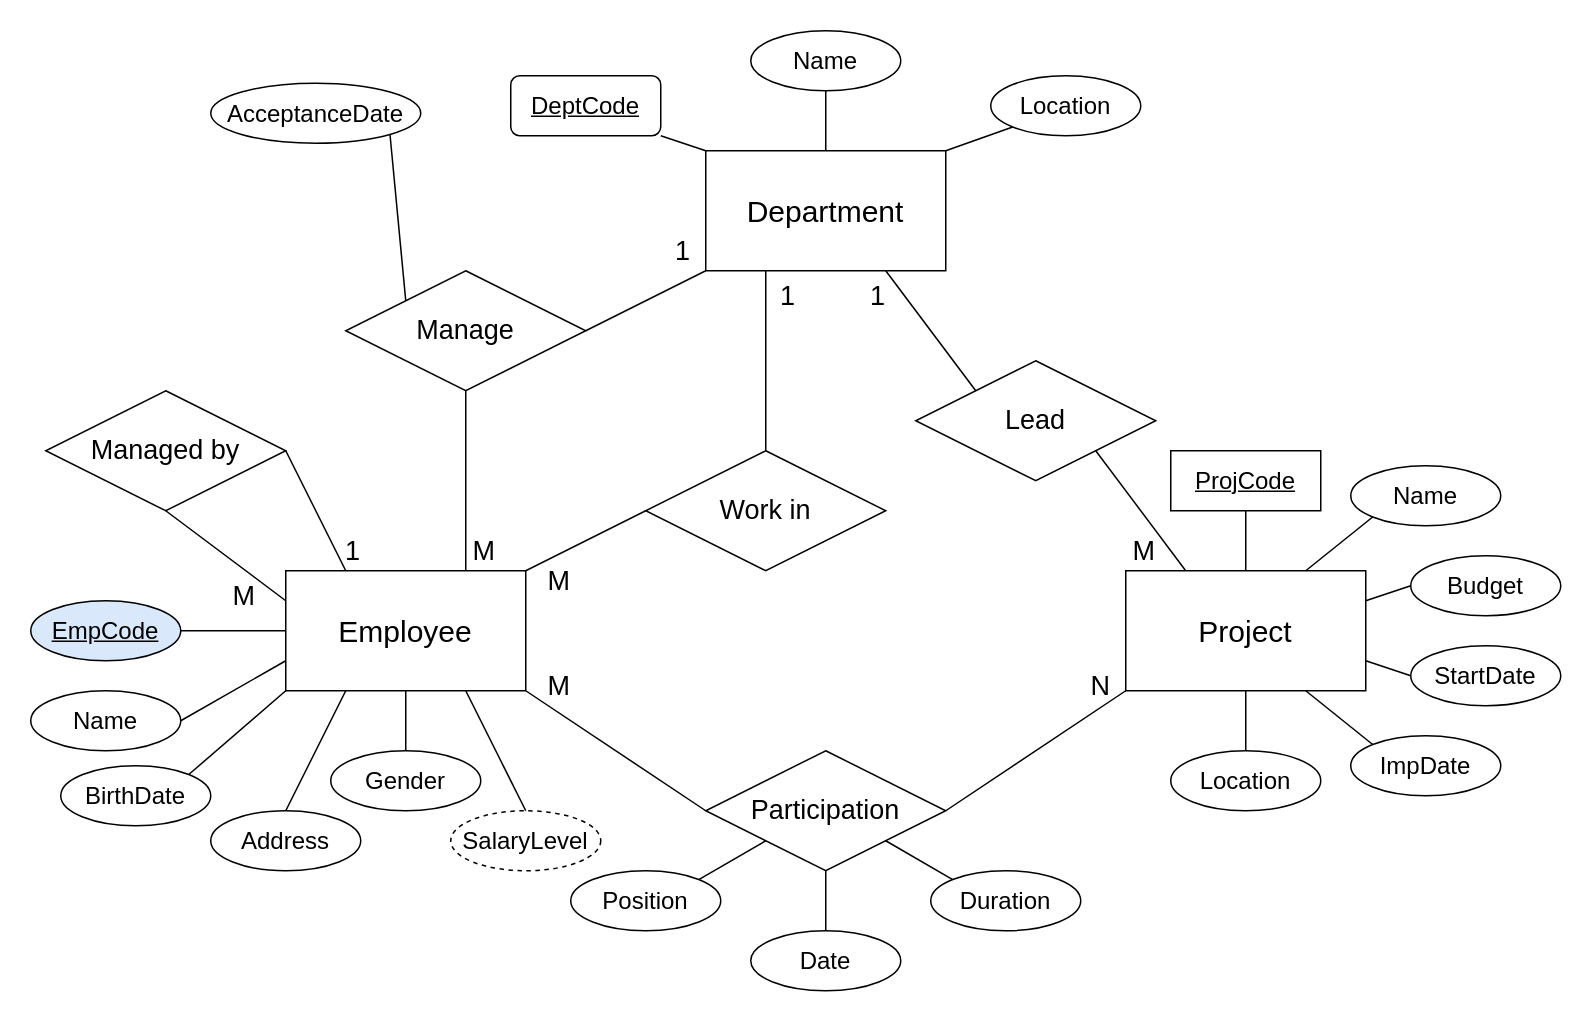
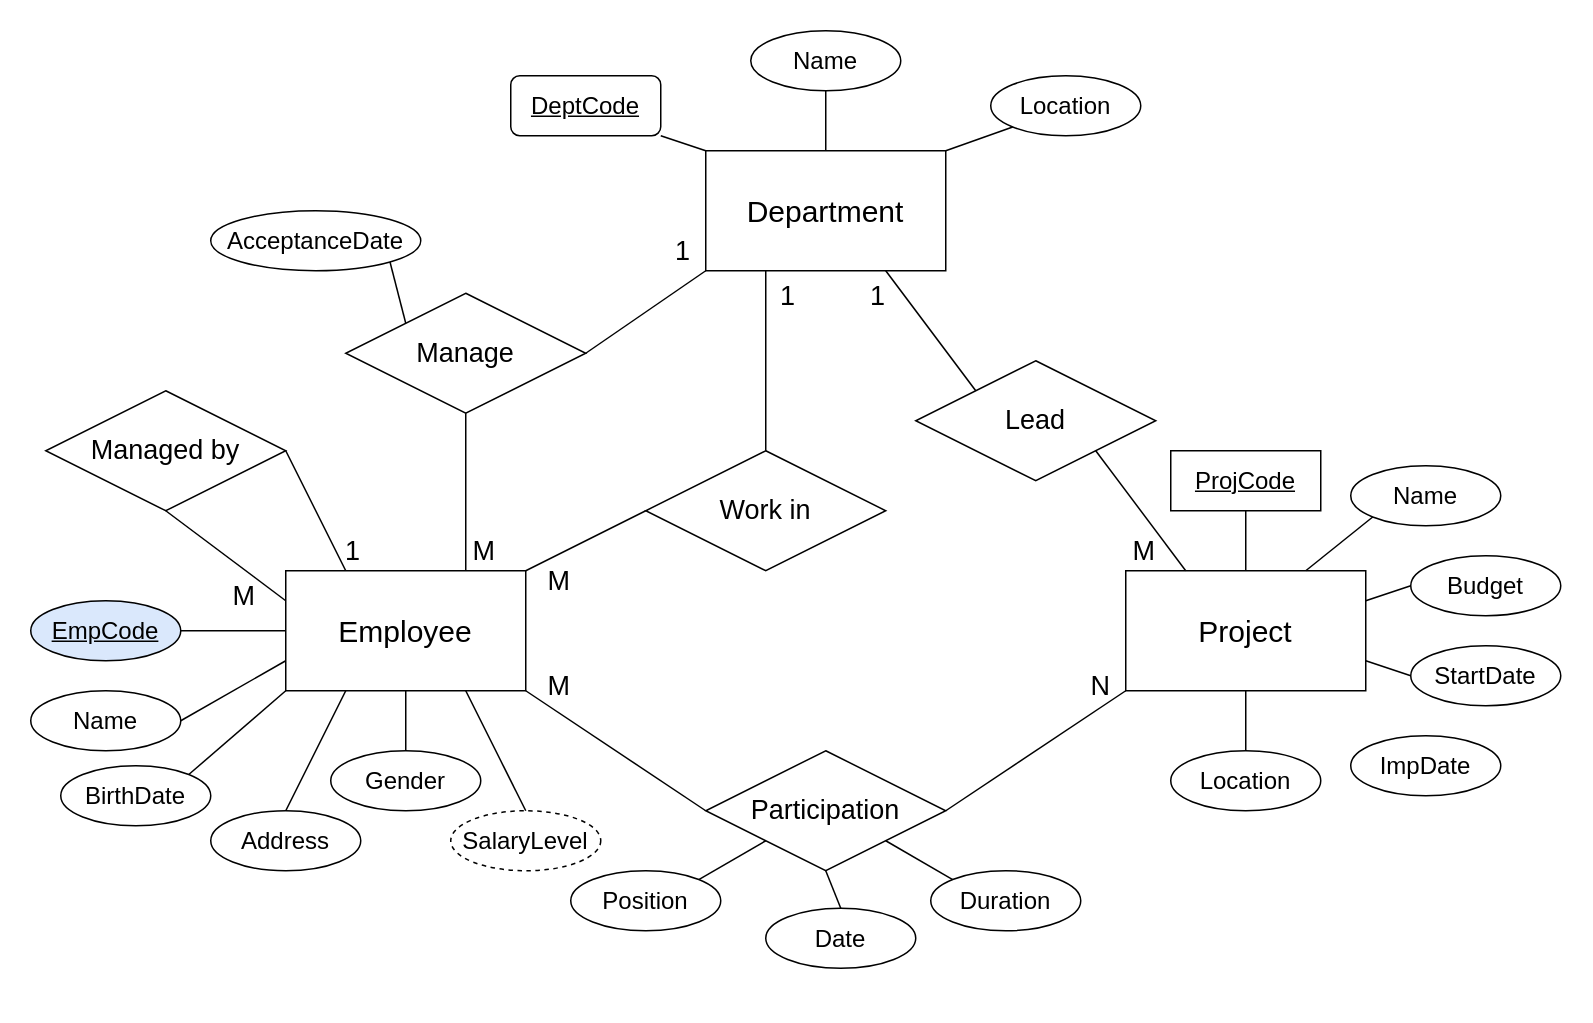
(316, 113) -> (316, 241)
(466, 331) -> (466, 353)
(1339, 717) -> none
(826, 961) -> (841, 938)
